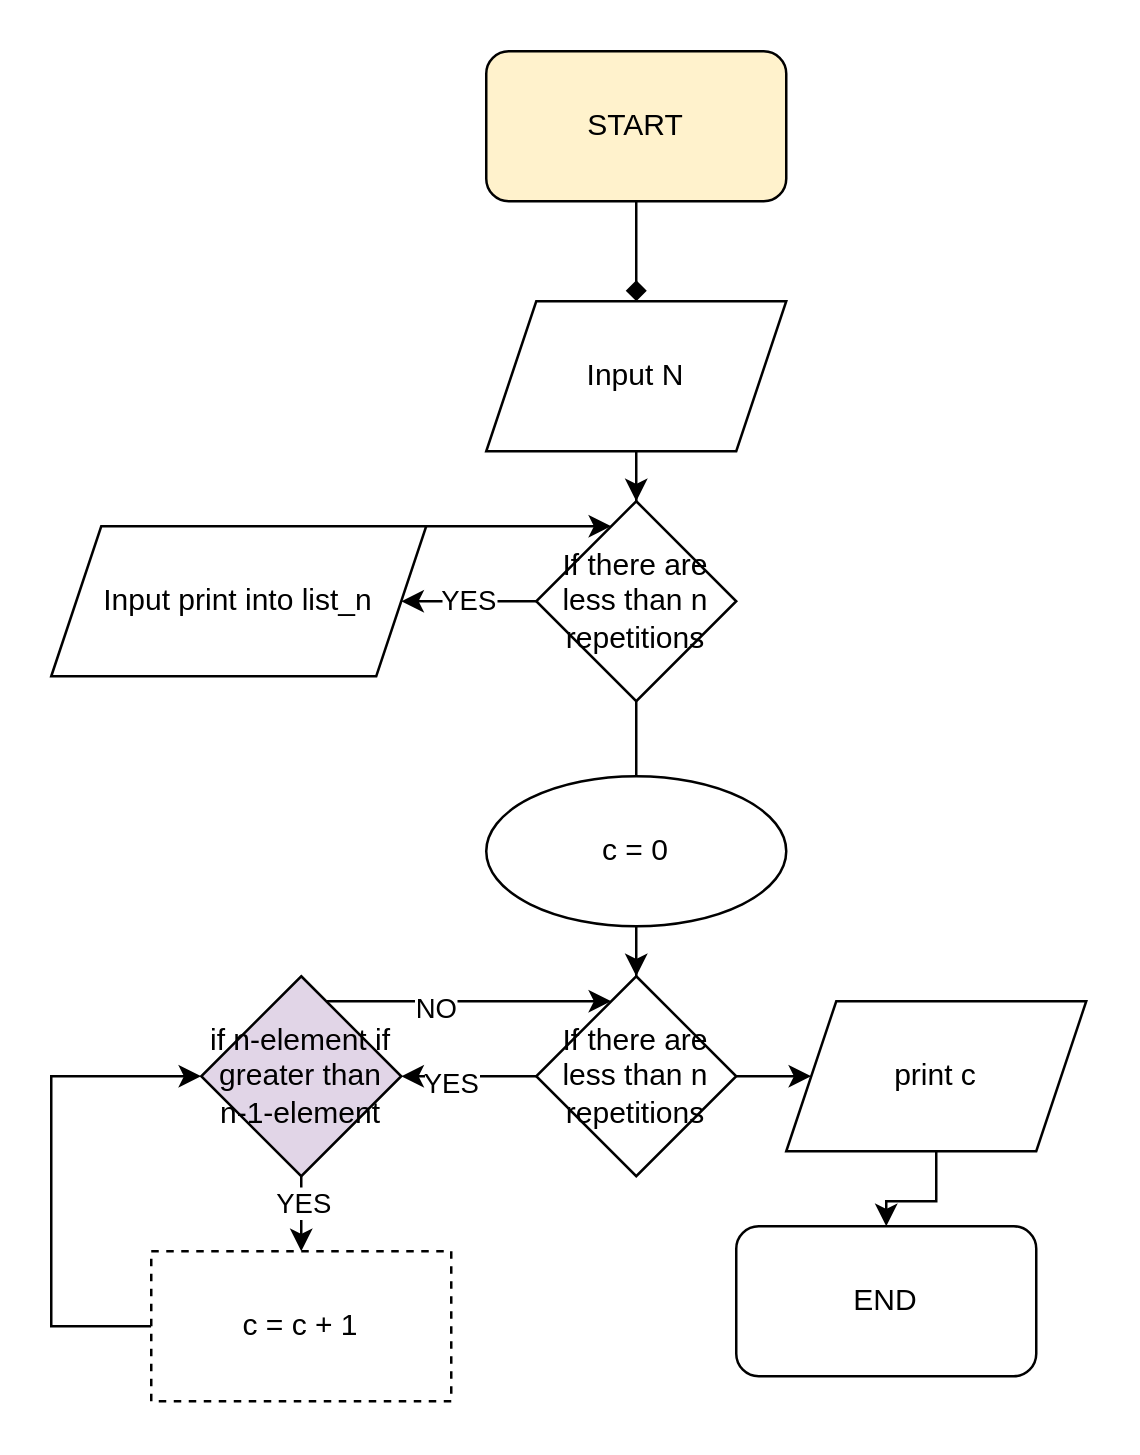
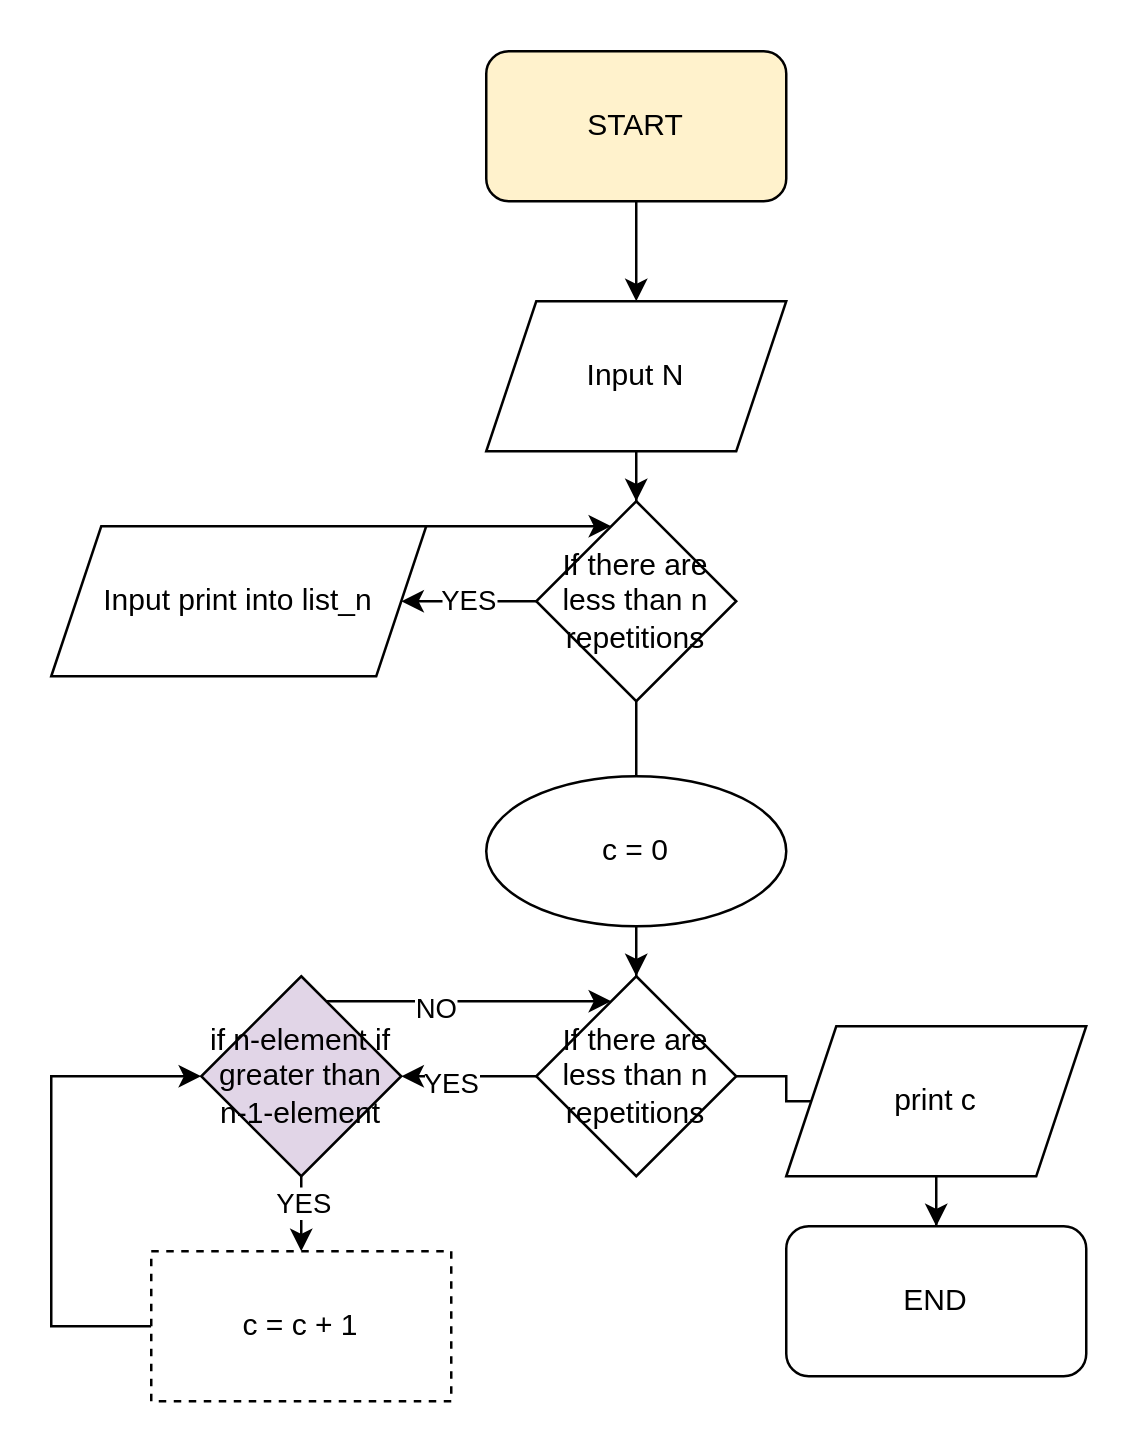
(636, 281) -> (636, 282)
(936, 1076) -> (936, 1101)
(886, 1301) -> (936, 1301)
